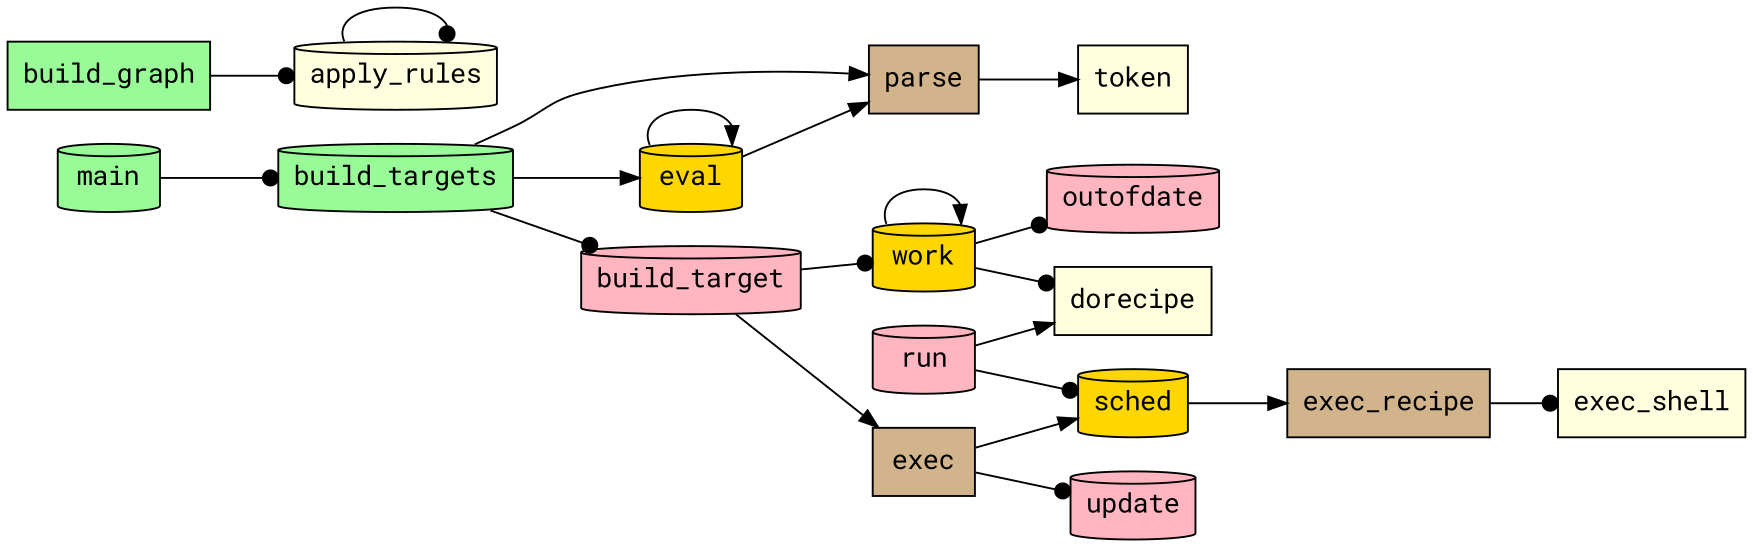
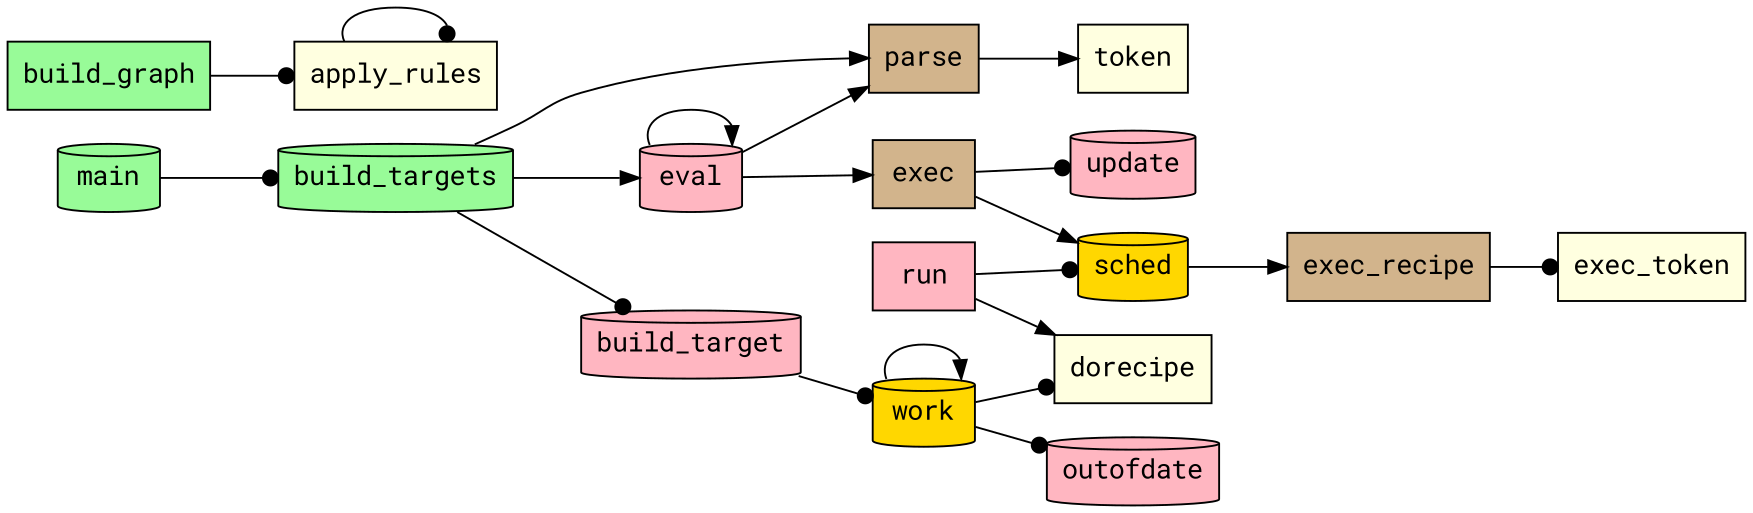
(396, 76) -> (396, 76)
(691, 178) -> (691, 178)
(924, 360) -> (924, 276)
(800, 365) -> (798, 176)
(1652, 403) -> (1652, 267)
